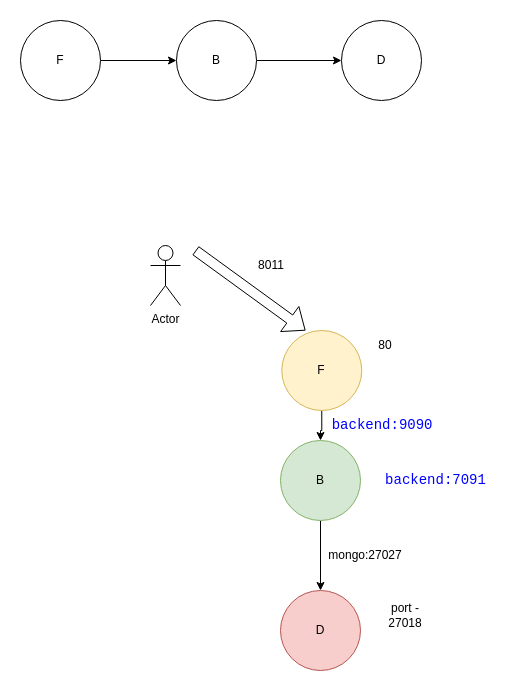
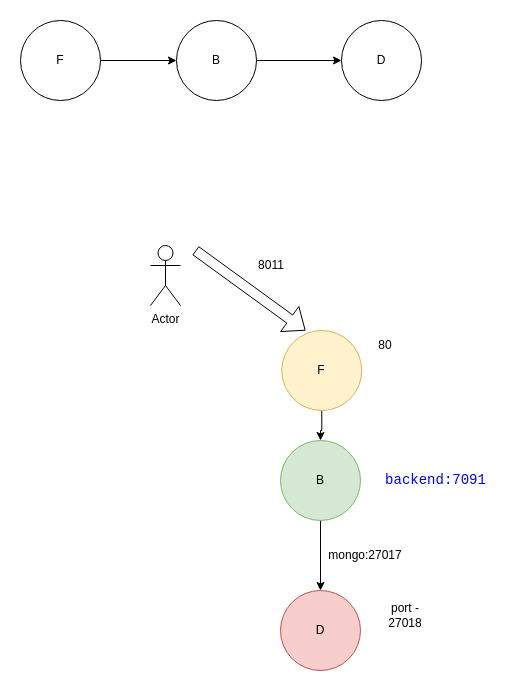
(391, 426) -> none
(366, 556) -> (366, 556)
